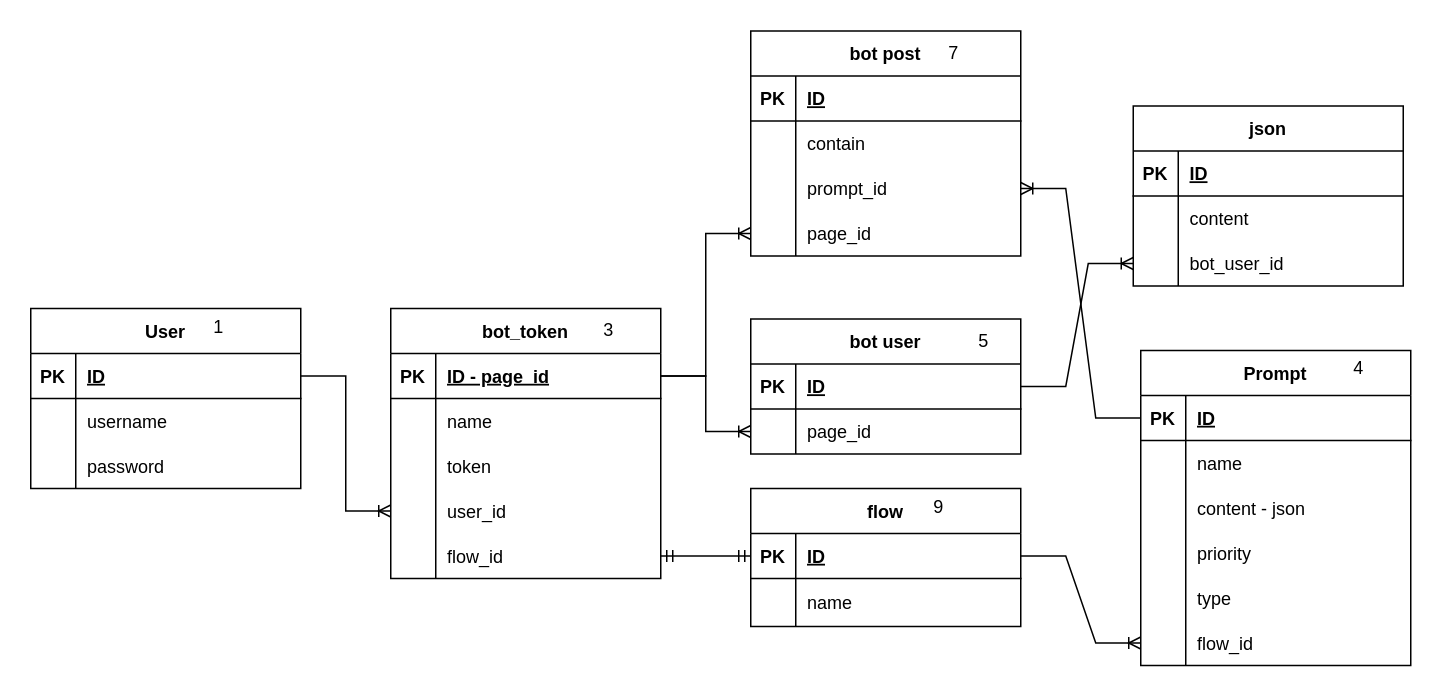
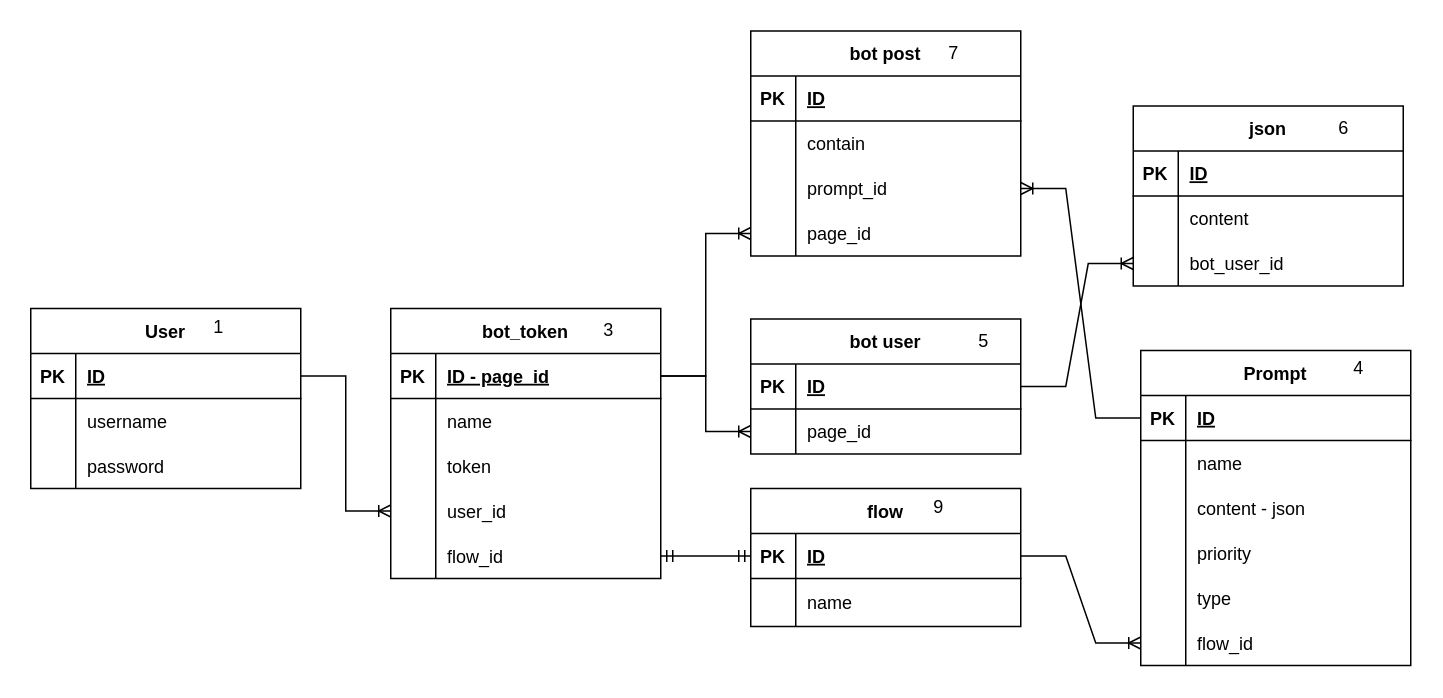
none -> (1343, 128)
